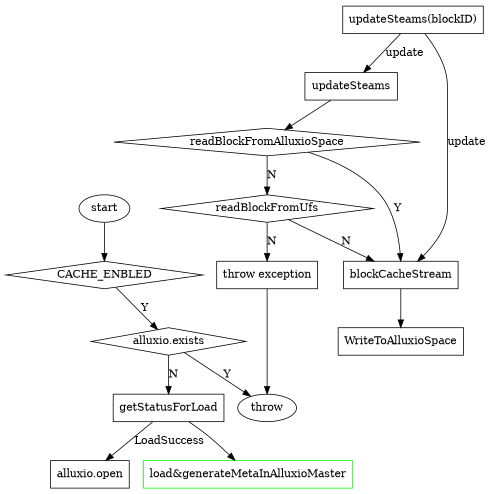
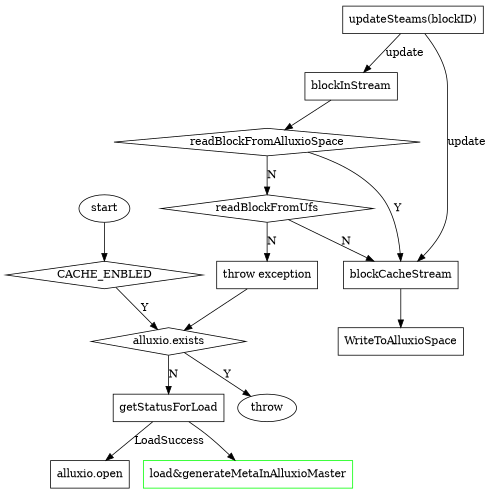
(351, 86) -> (351, 86)
(267, 338) -> (219, 308)
